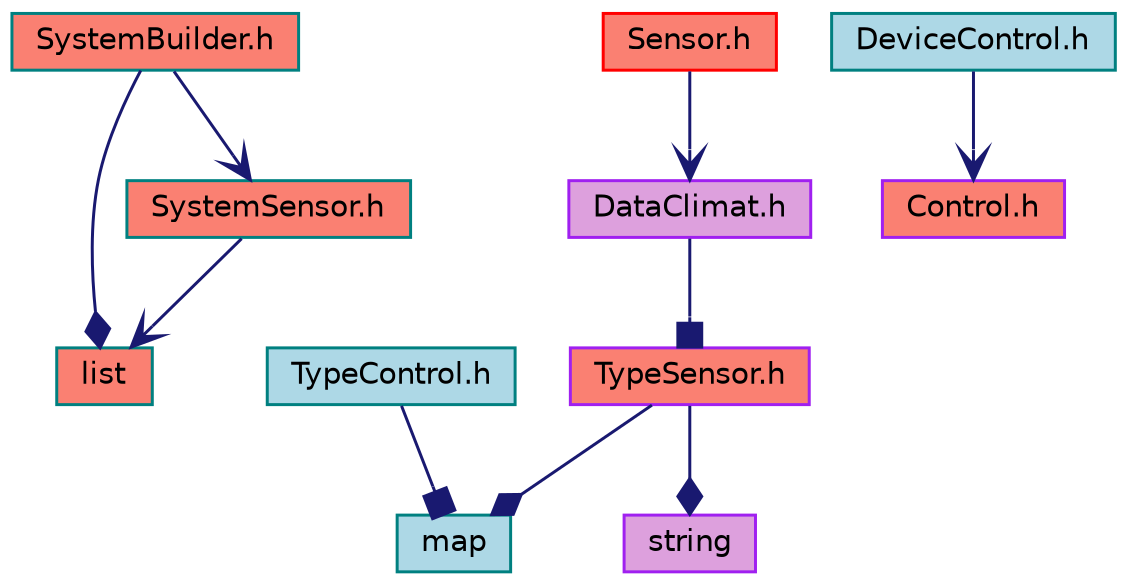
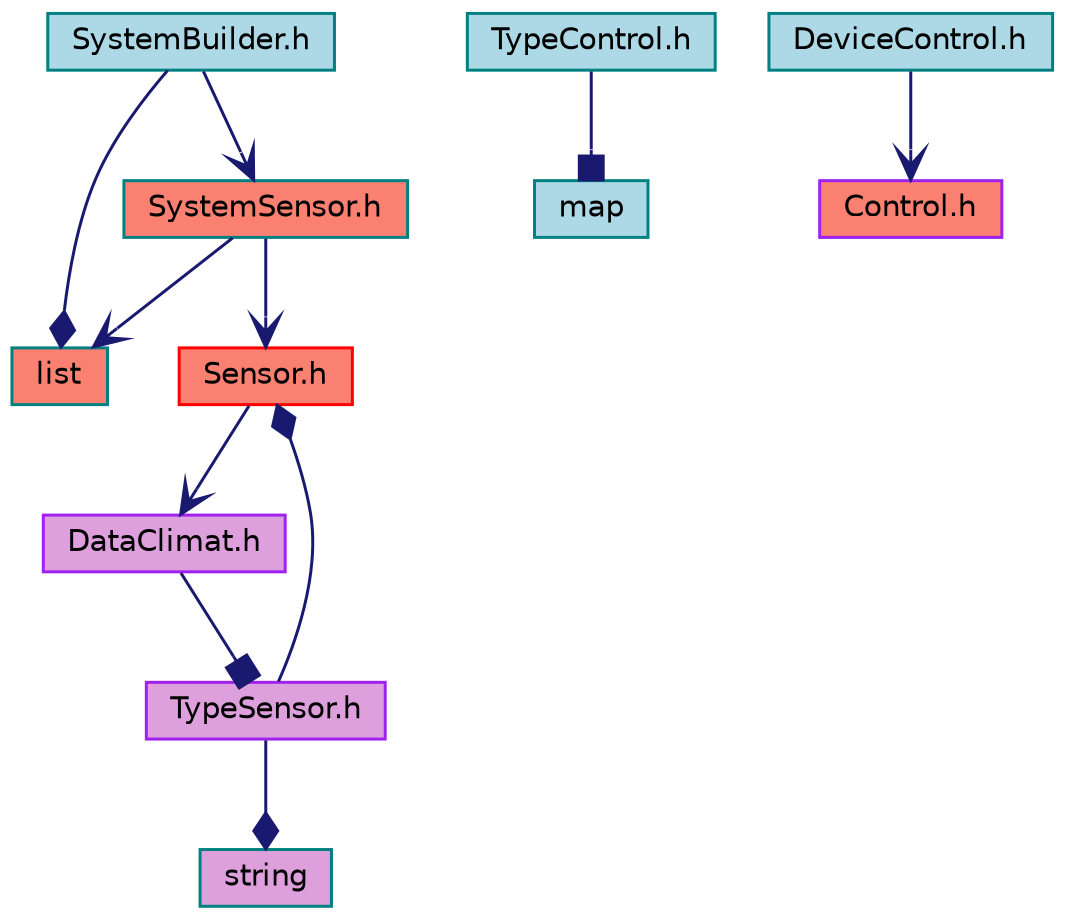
(155, 42) -> (191, 42)
none -> (266, 278)
(690, 376) -> (266, 711)
(587, 450) -> (312, 562)
(690, 543) -> (266, 878)
